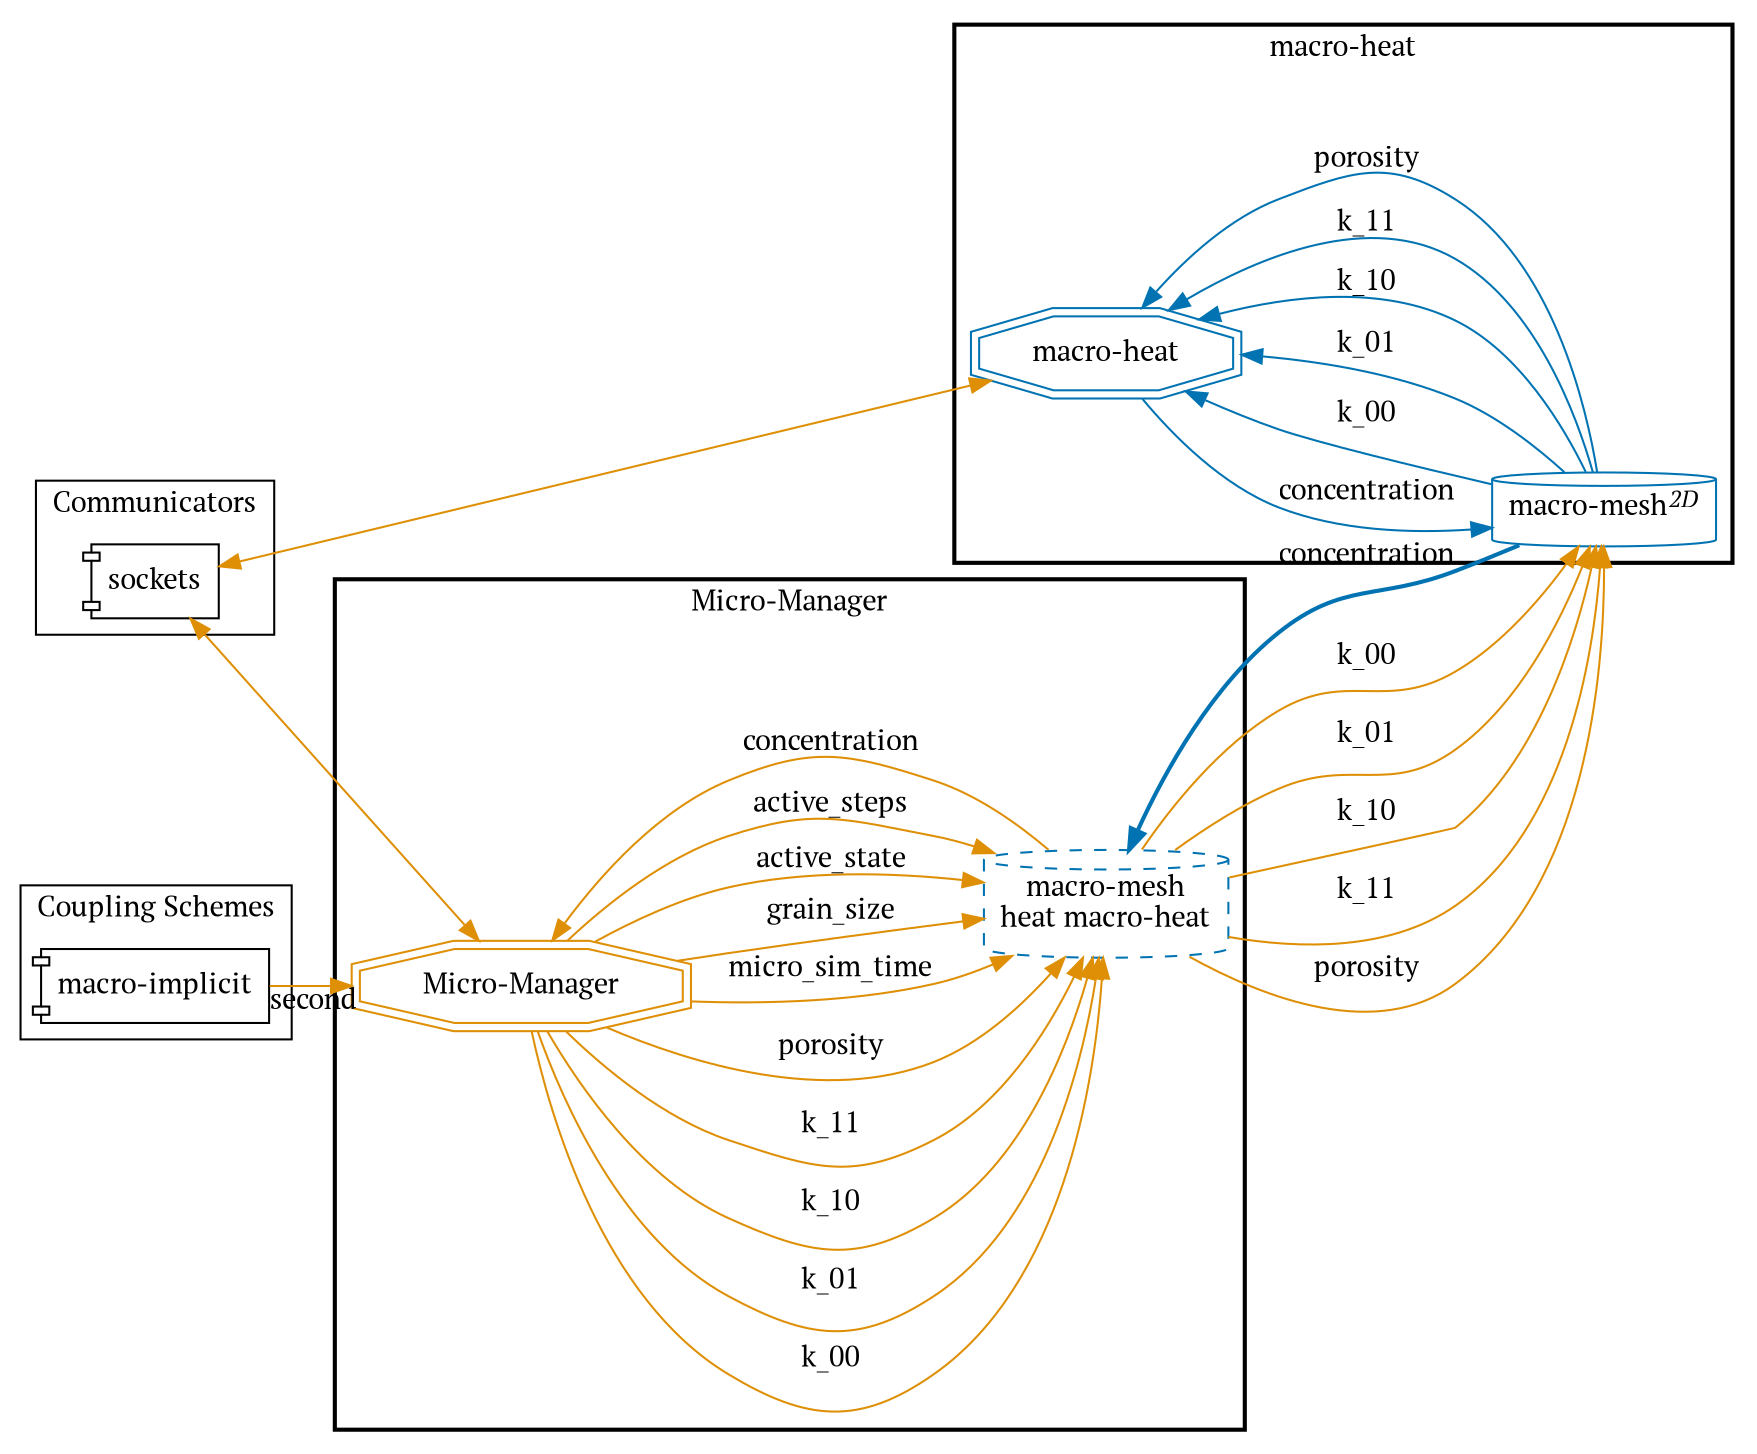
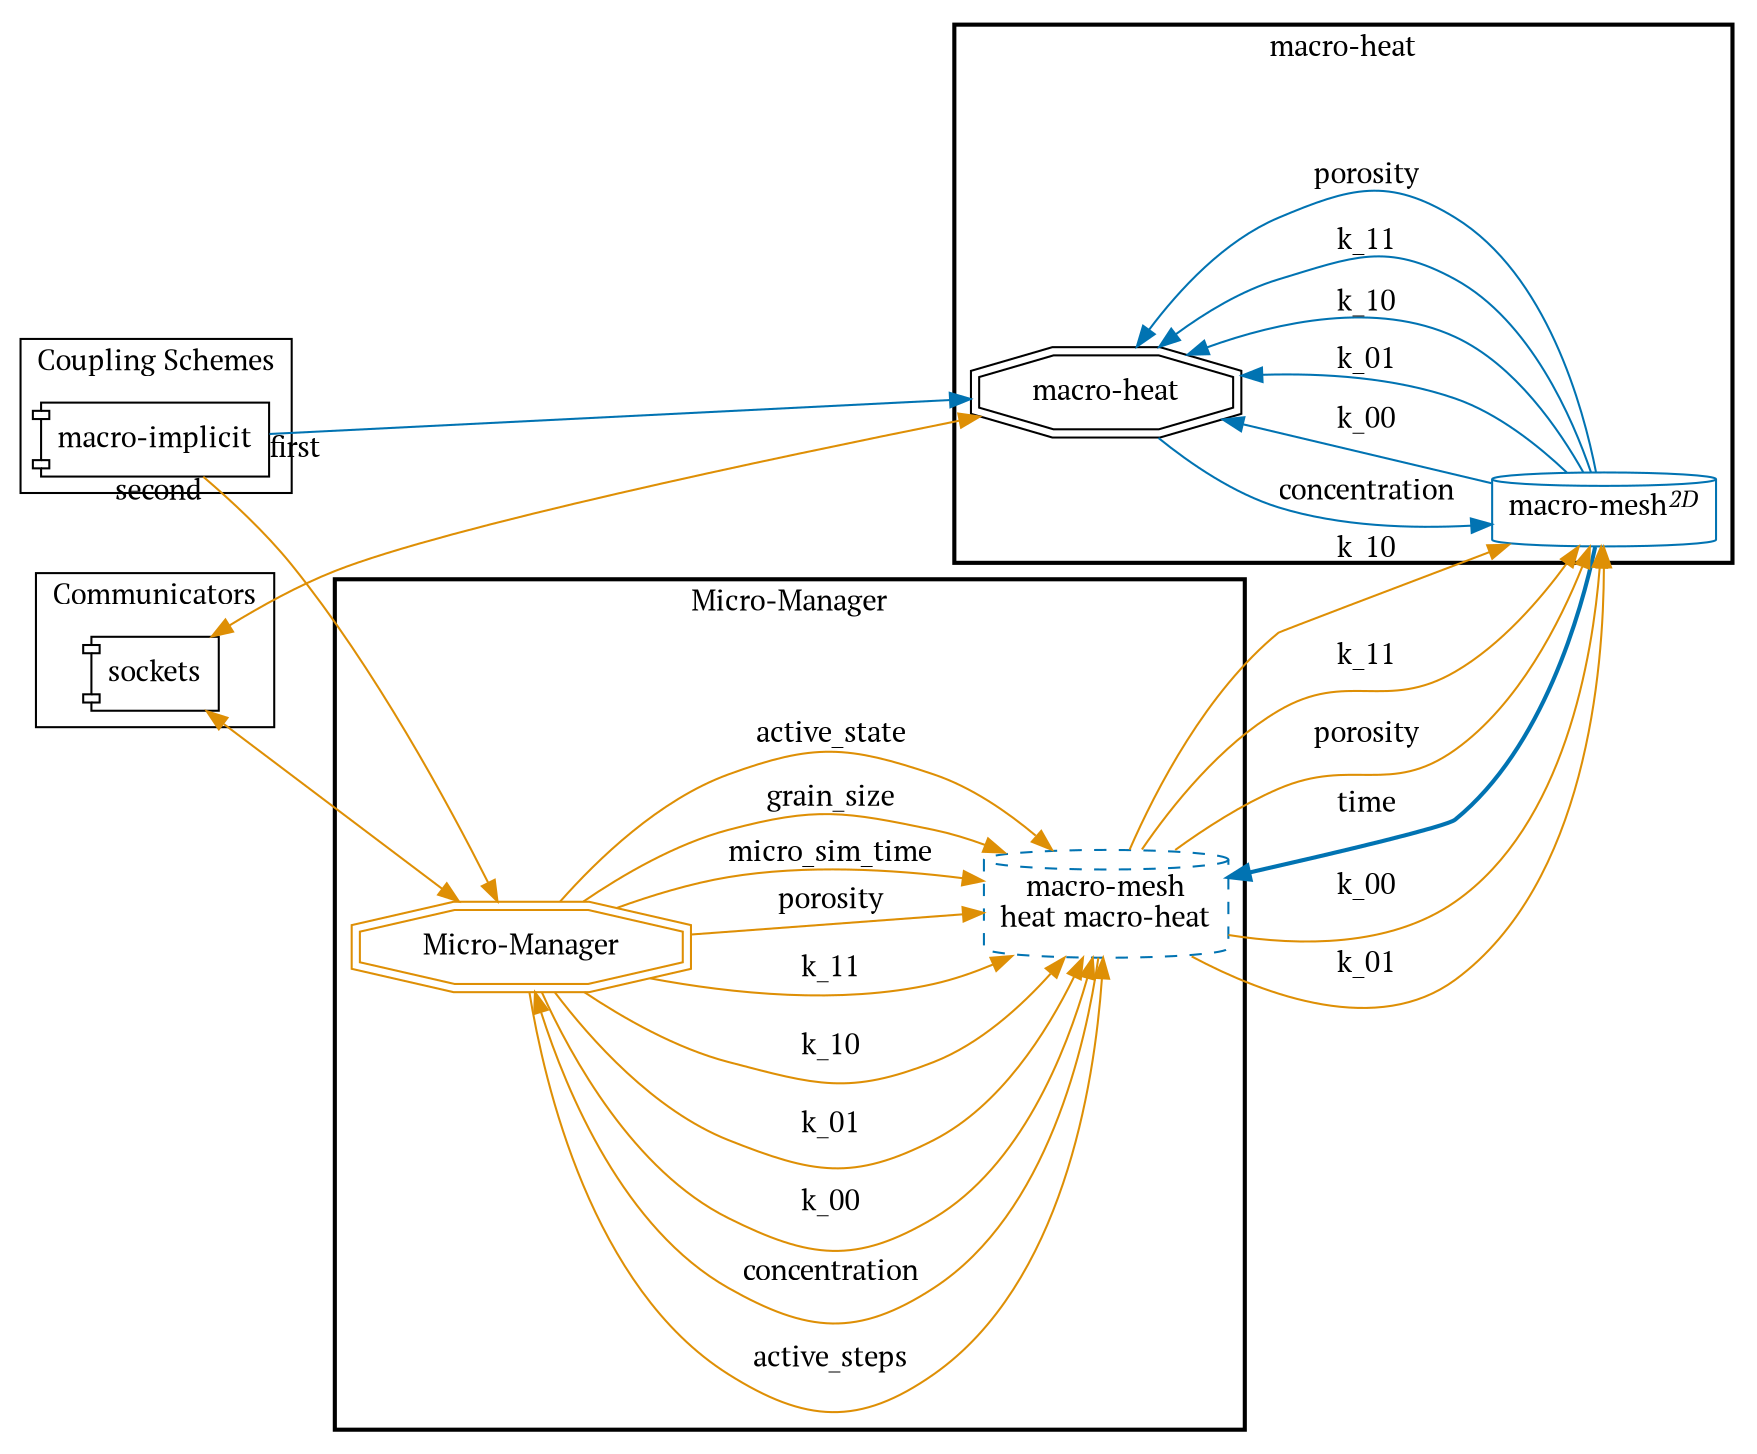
(1106, 353) -> (1106, 392)
none -> (610, 417)
(1367, 556) -> (1367, 804)
